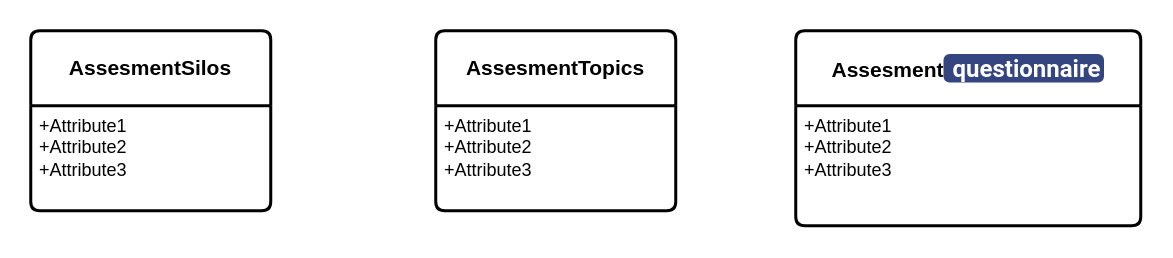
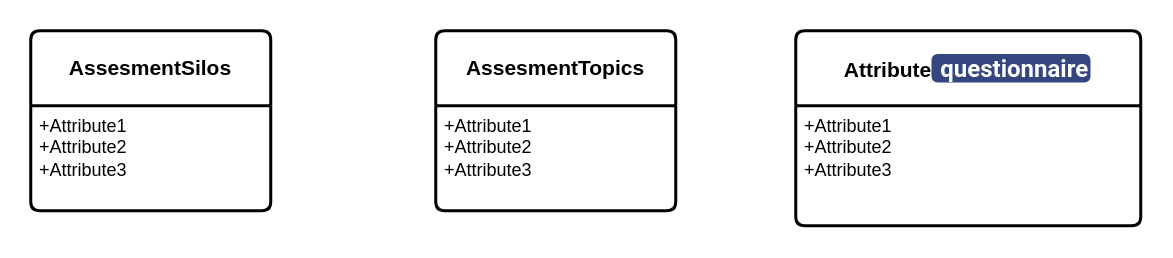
(968, 68) -> (968, 68)
